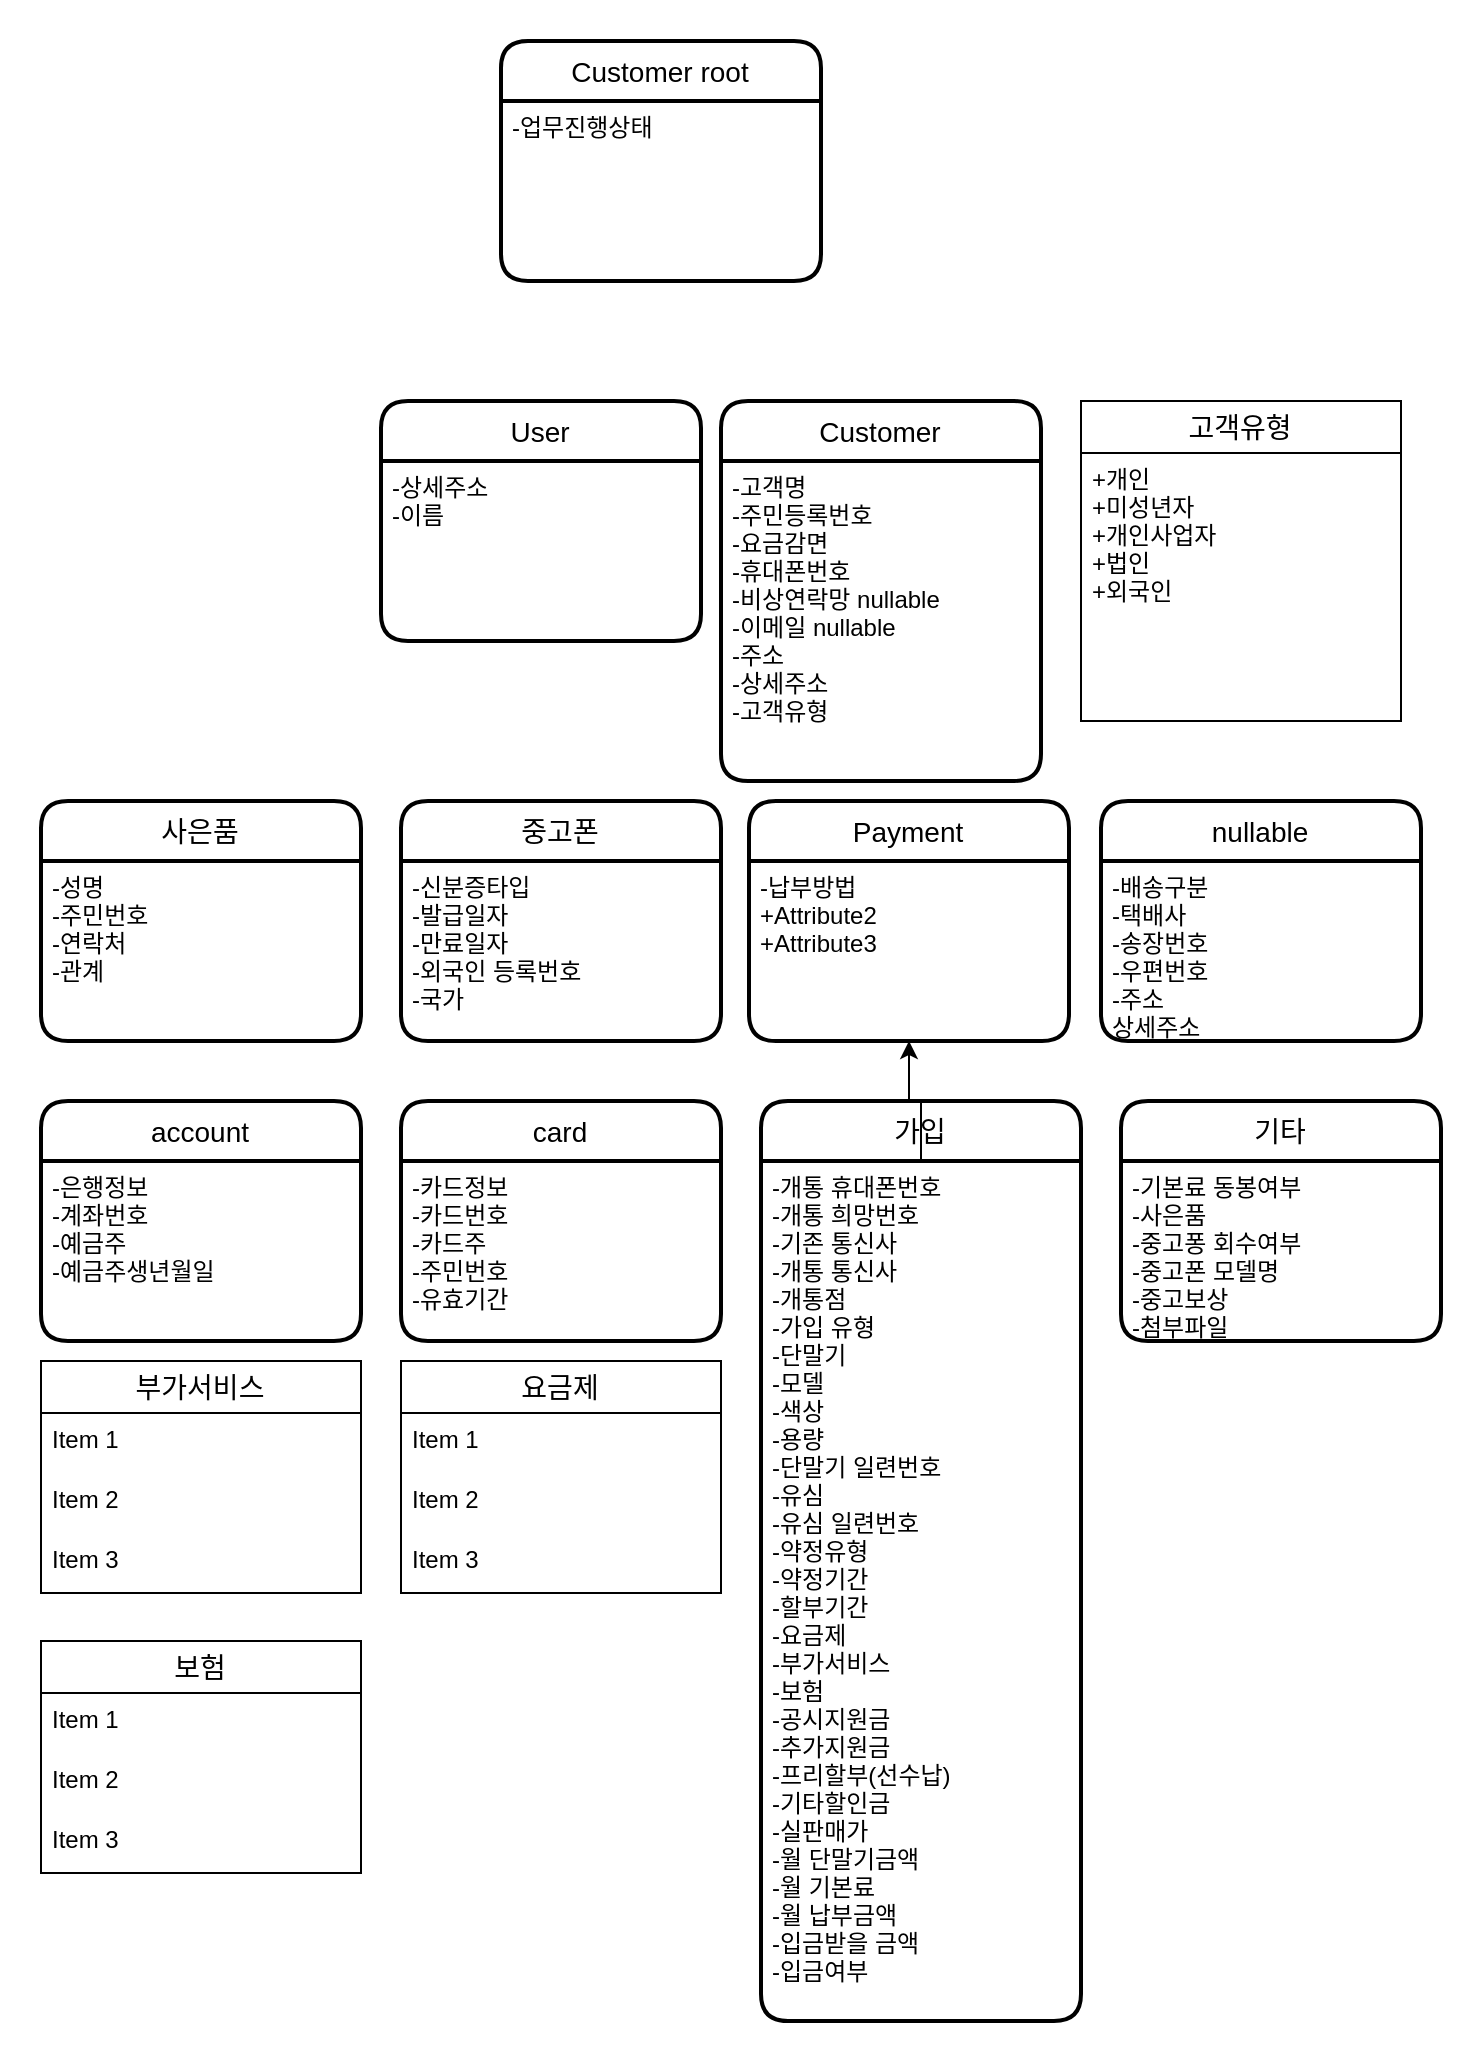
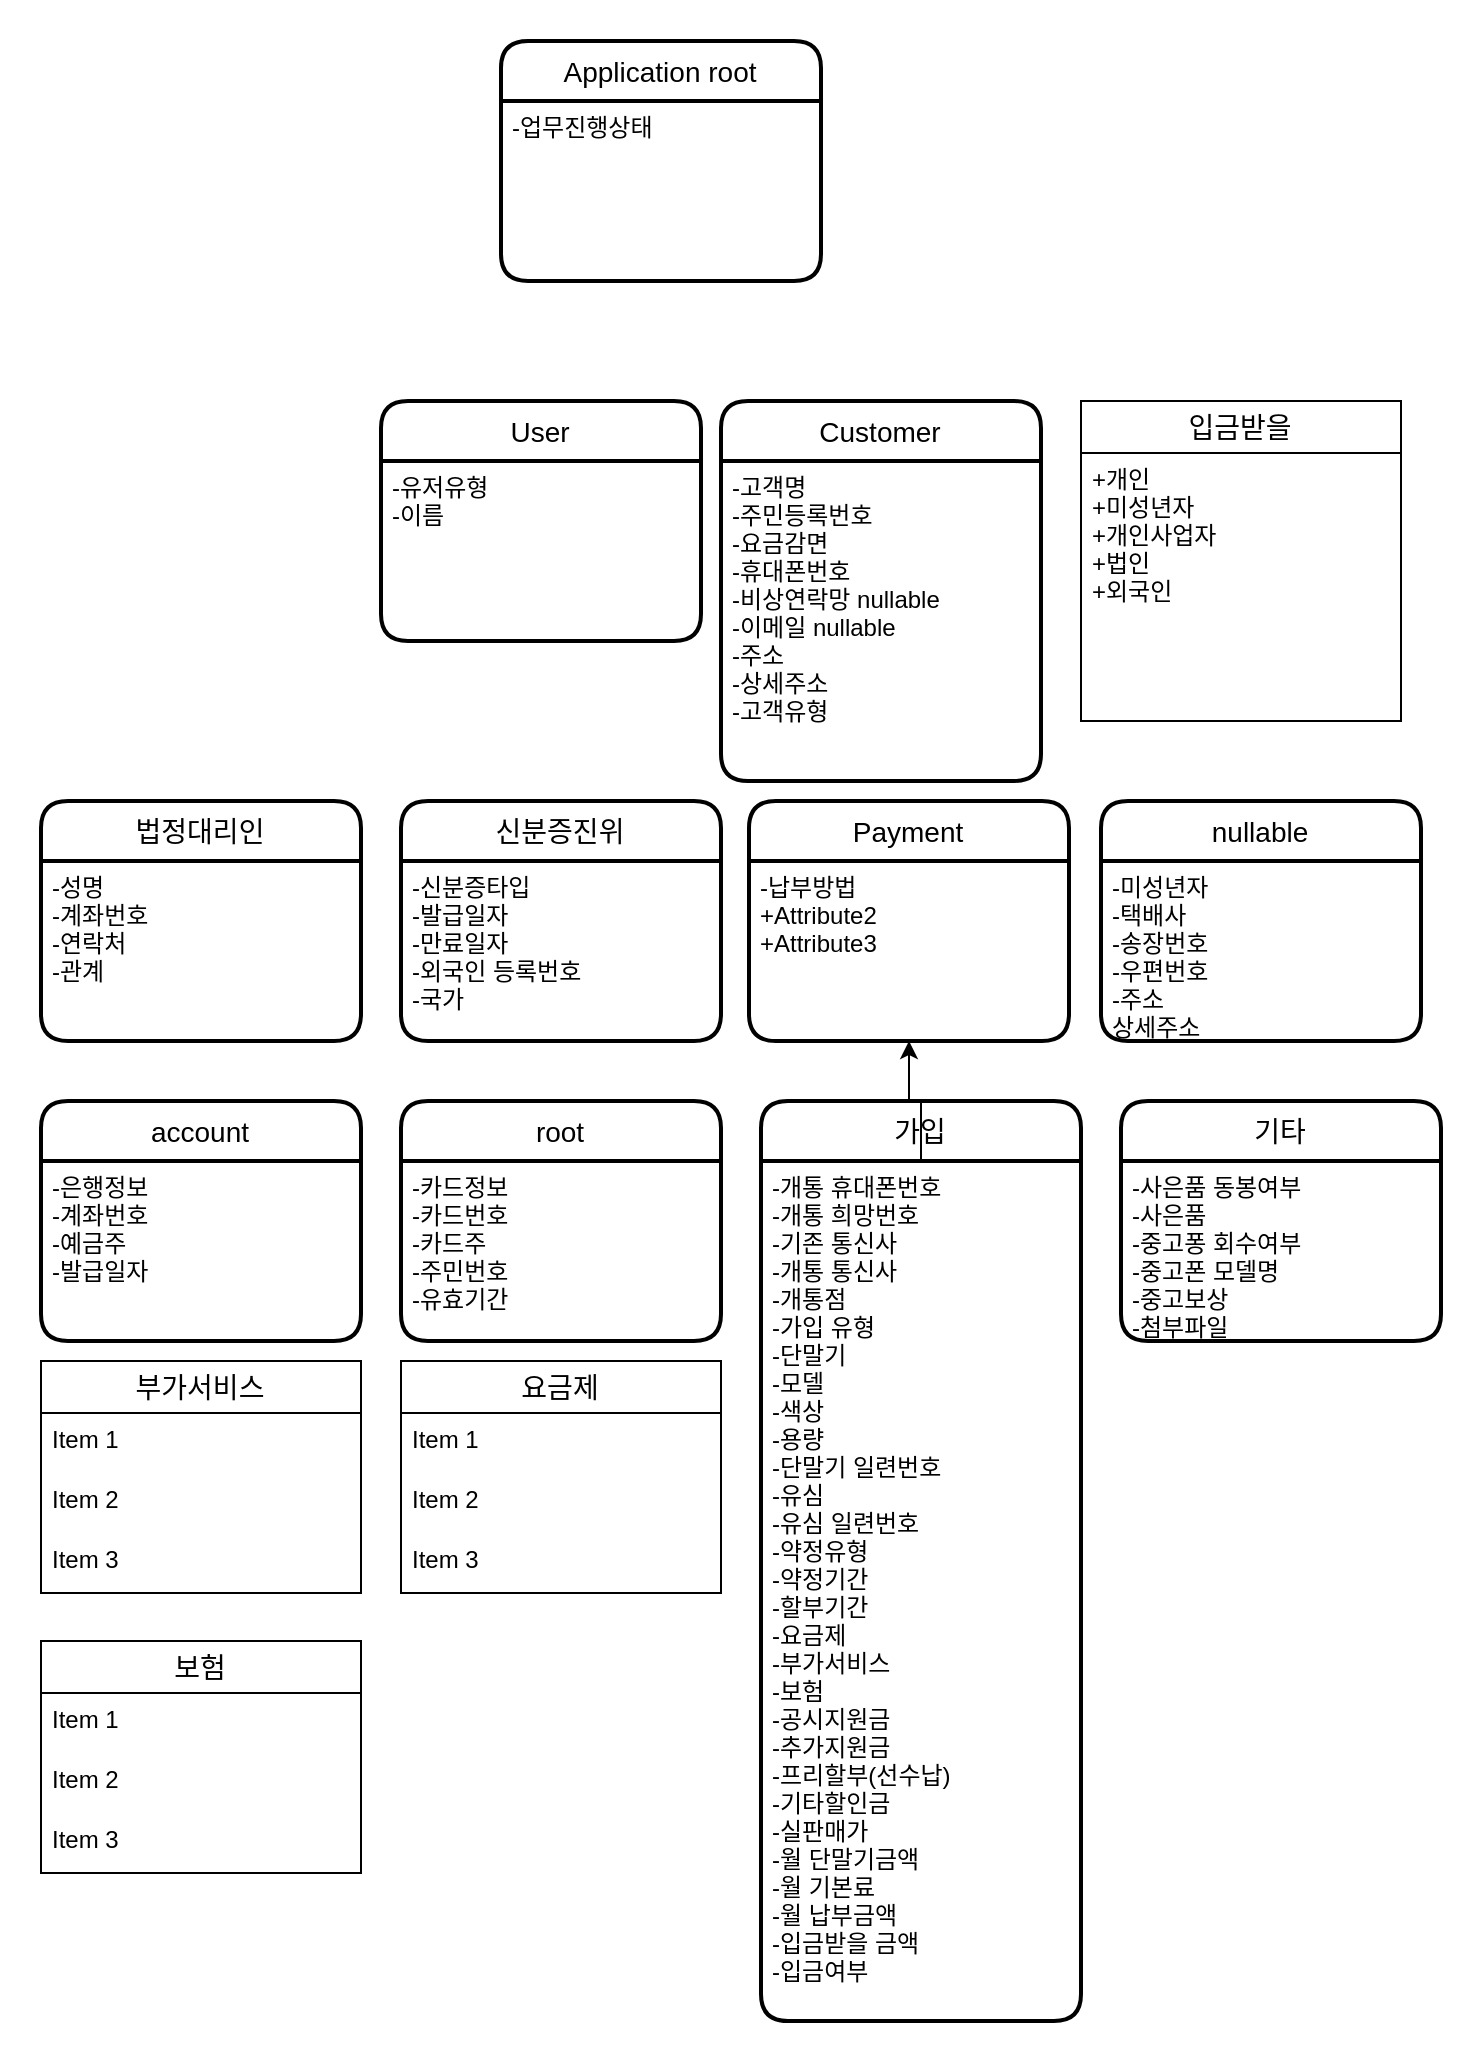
(660, 73) -> (660, 73)
(1240, 429) -> (1240, 429)
(447, 488) -> (447, 488)
(200, 833) -> (200, 833)
(560, 833) -> (560, 833)
(83, 888) -> (83, 888)
(1167, 888) -> (1167, 888)
(560, 1133) -> (560, 1133)
(107, 1188) -> (107, 1188)
(1226, 1188) -> (1226, 1188)
